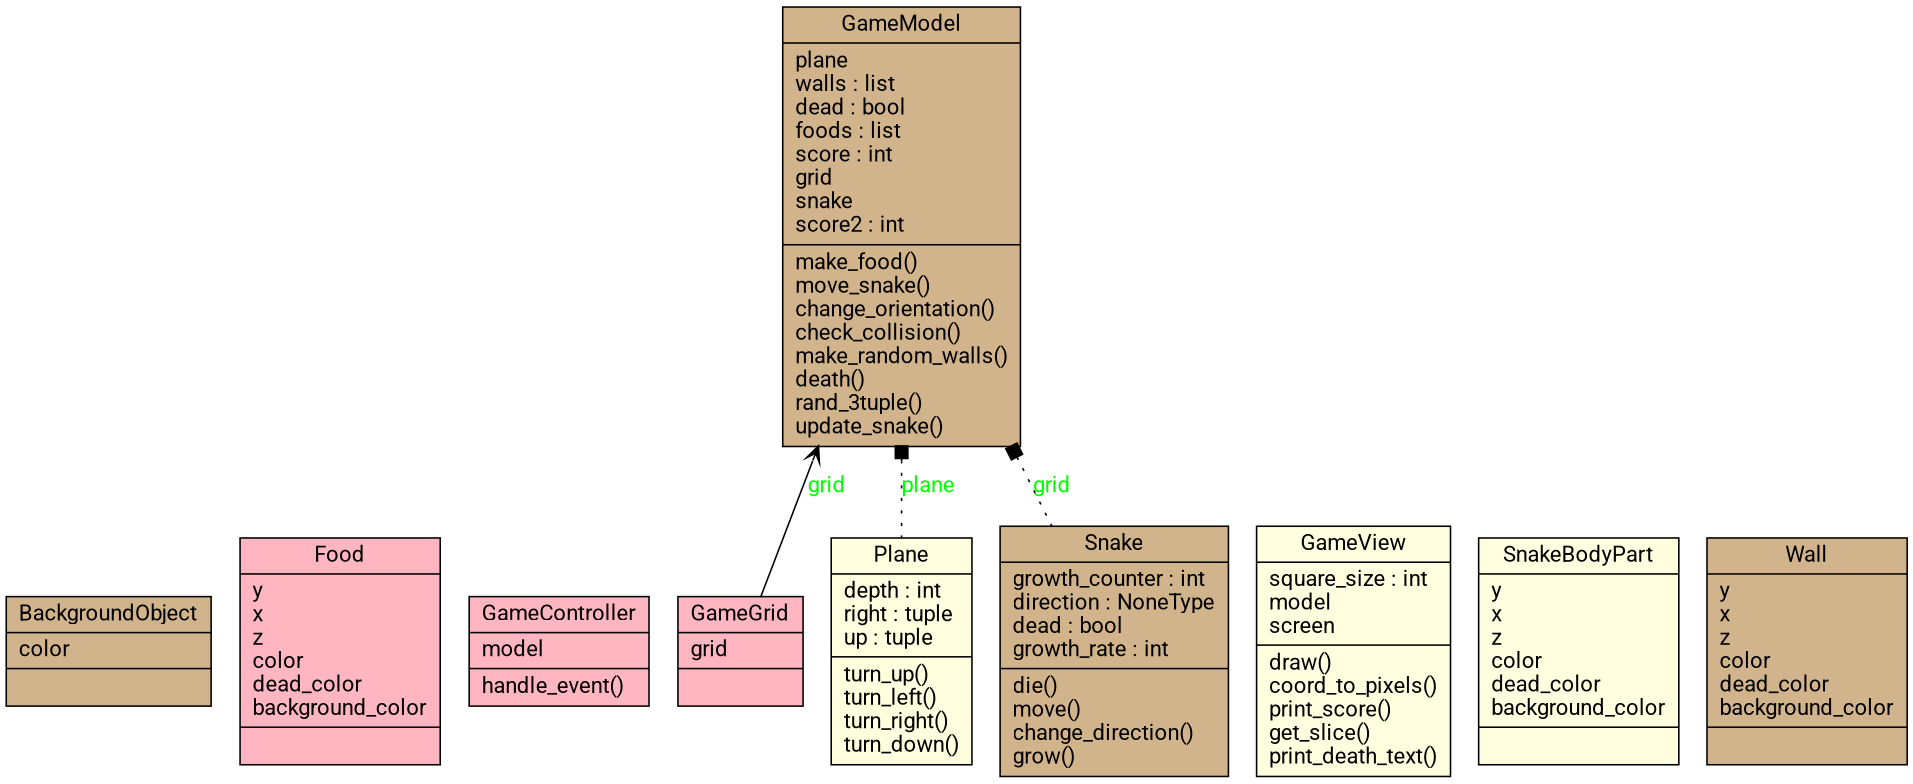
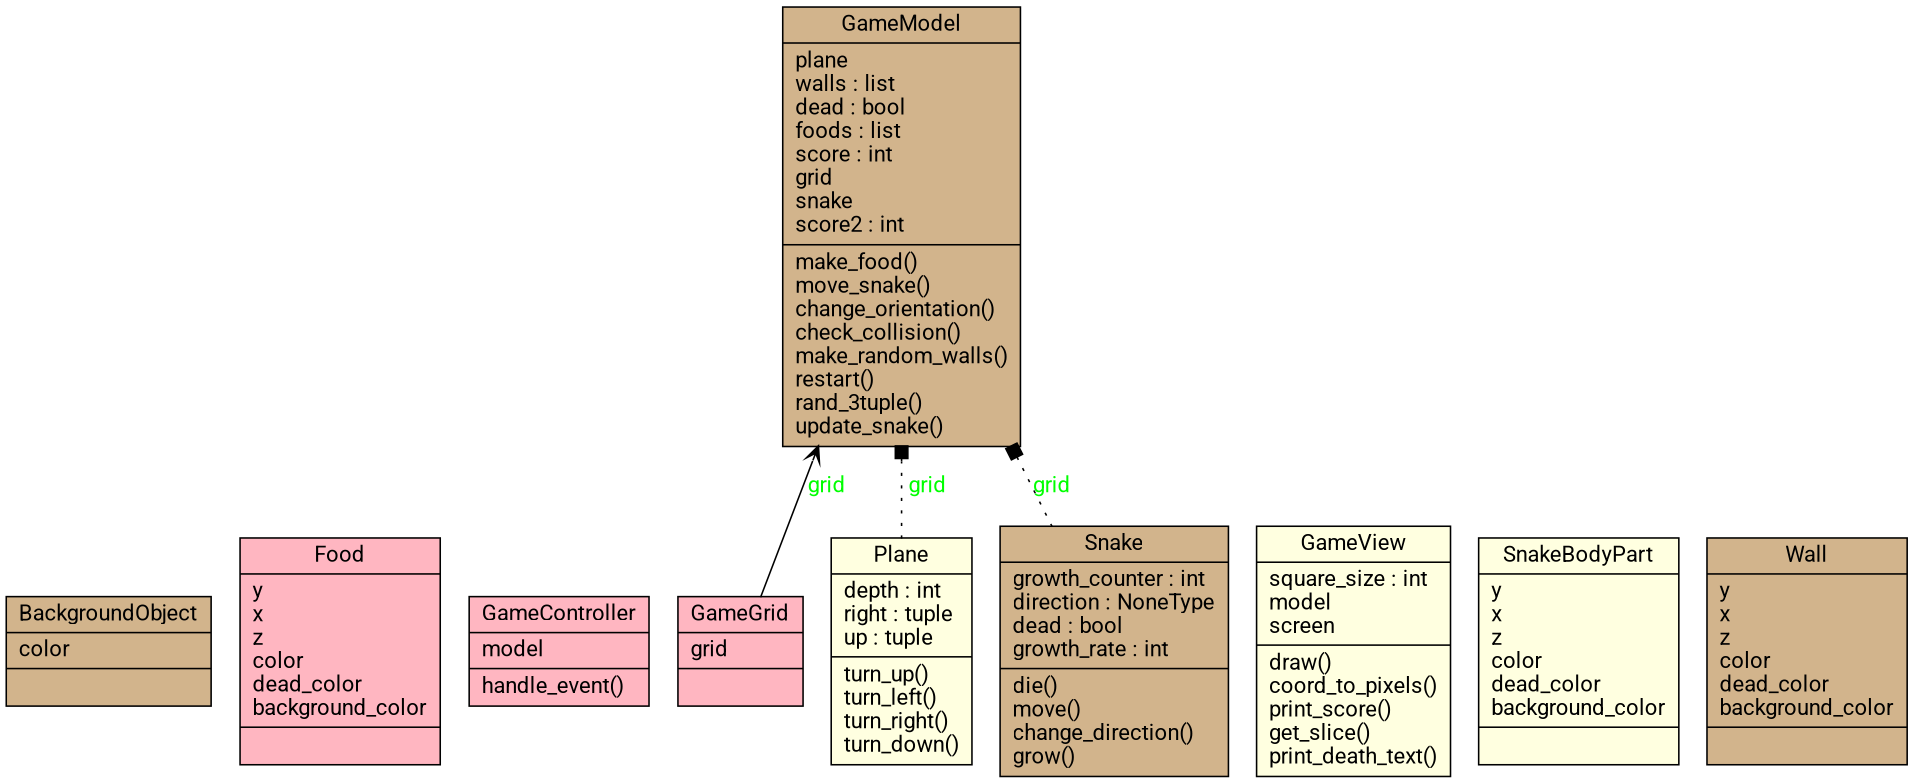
(830, 380) -> (835, 380)
(928, 486) -> (928, 486)
